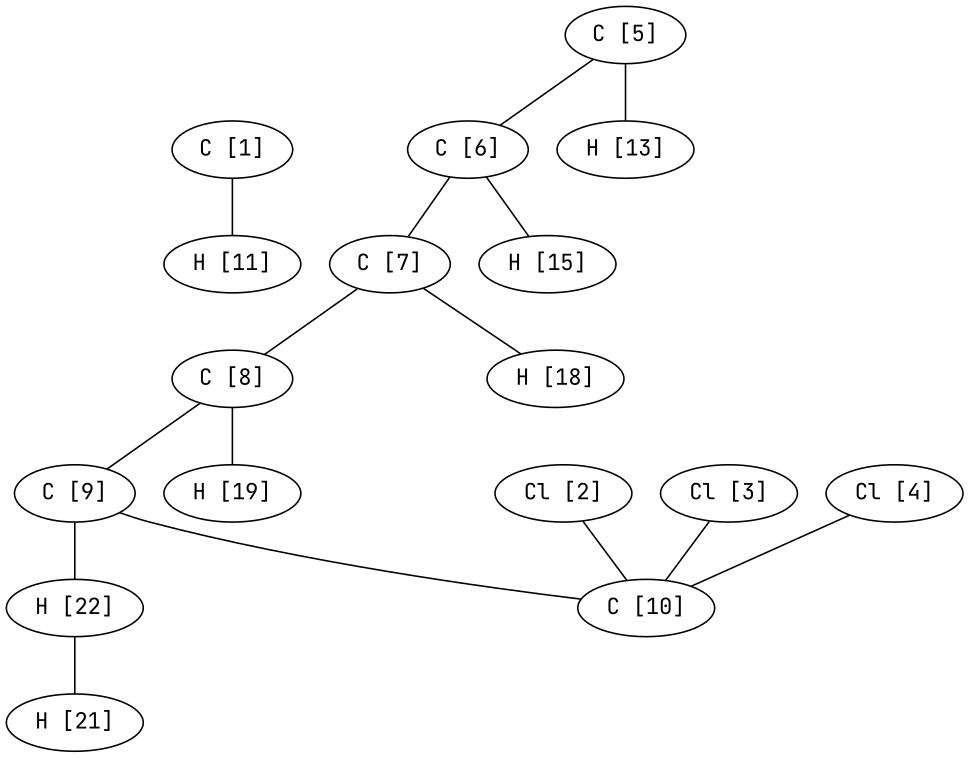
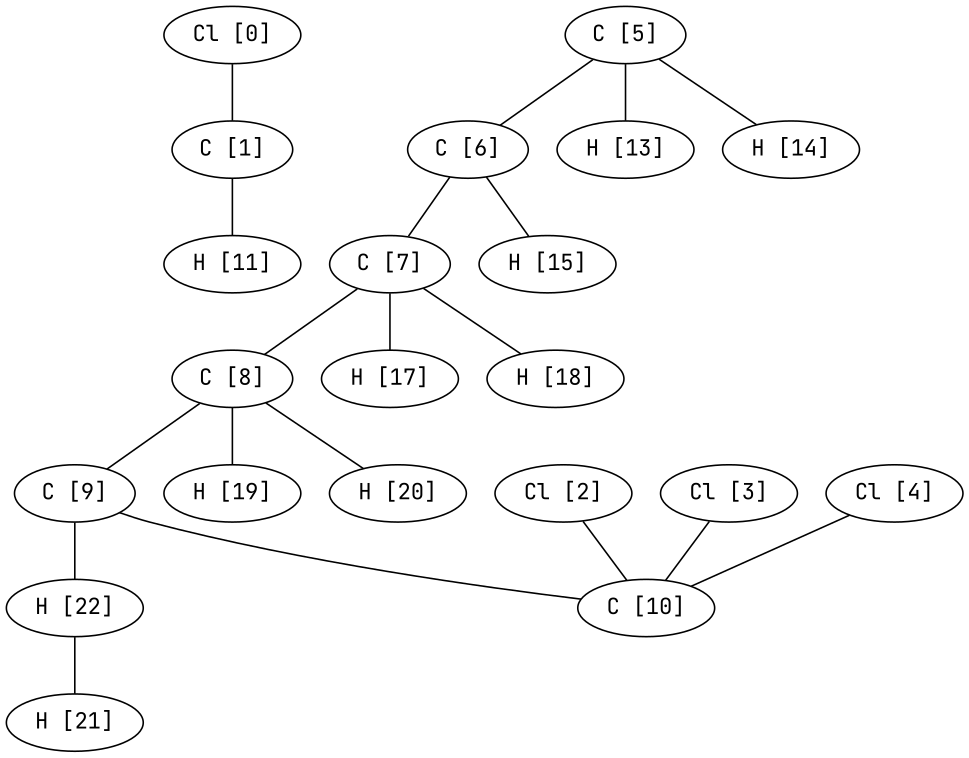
none -> (232, 35)
none -> (791, 150)
none -> (390, 379)
none -> (398, 493)
